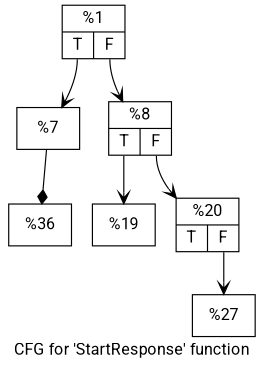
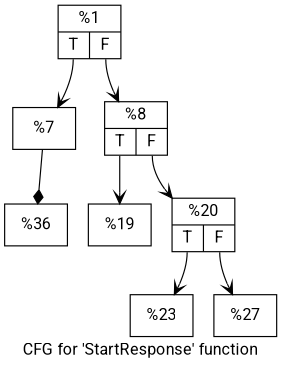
none -> (162, 316)
